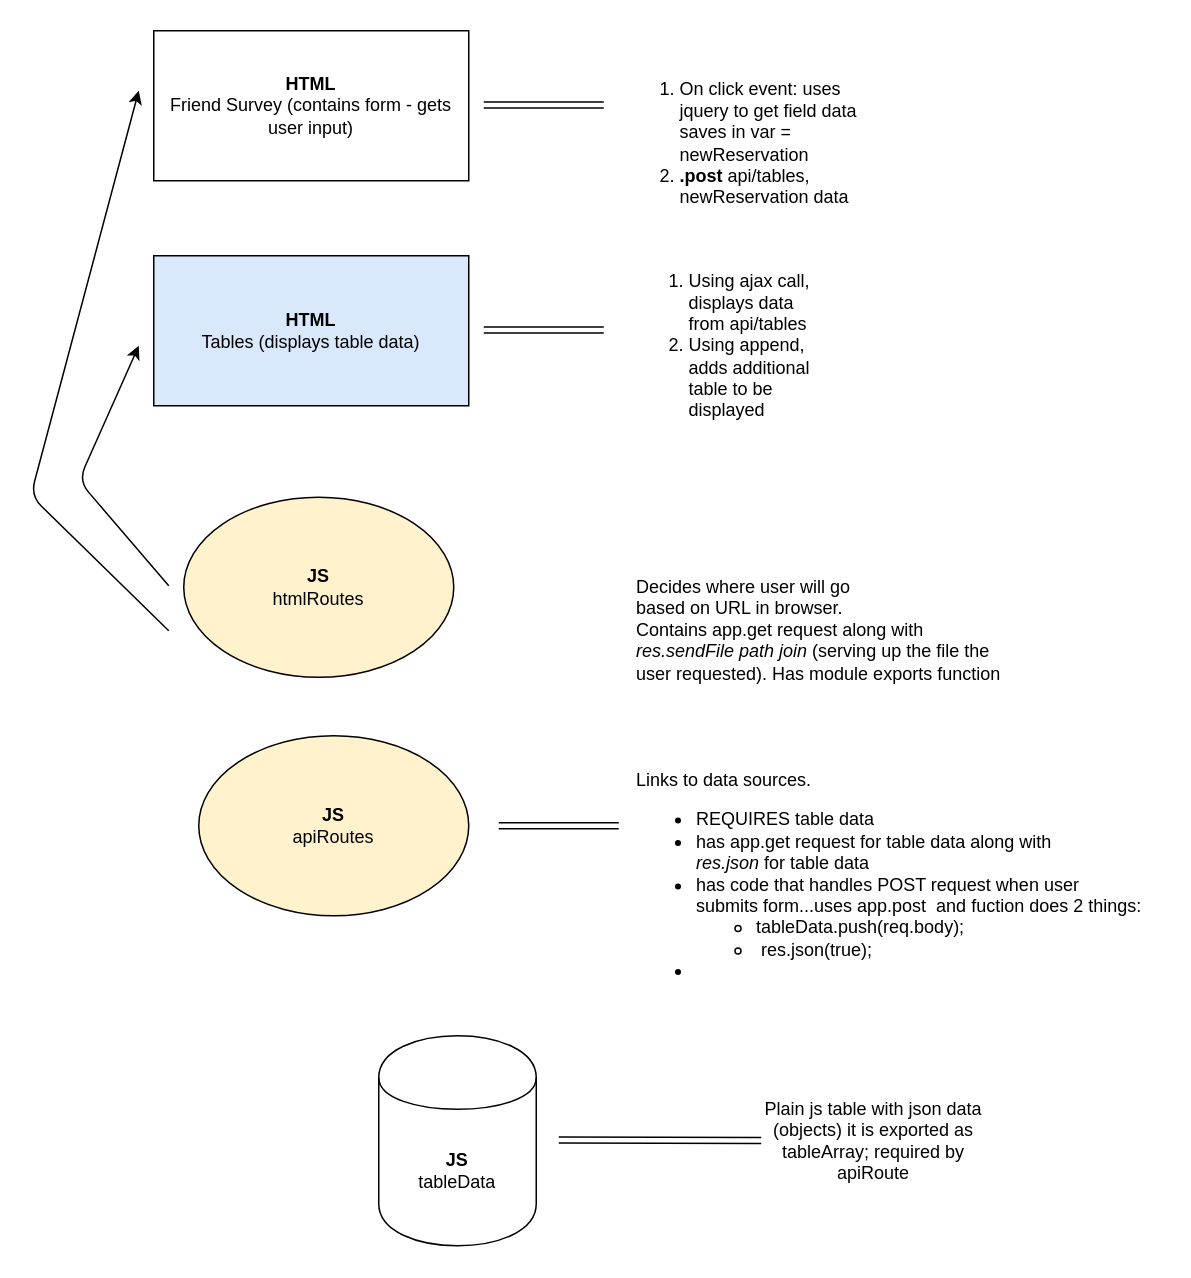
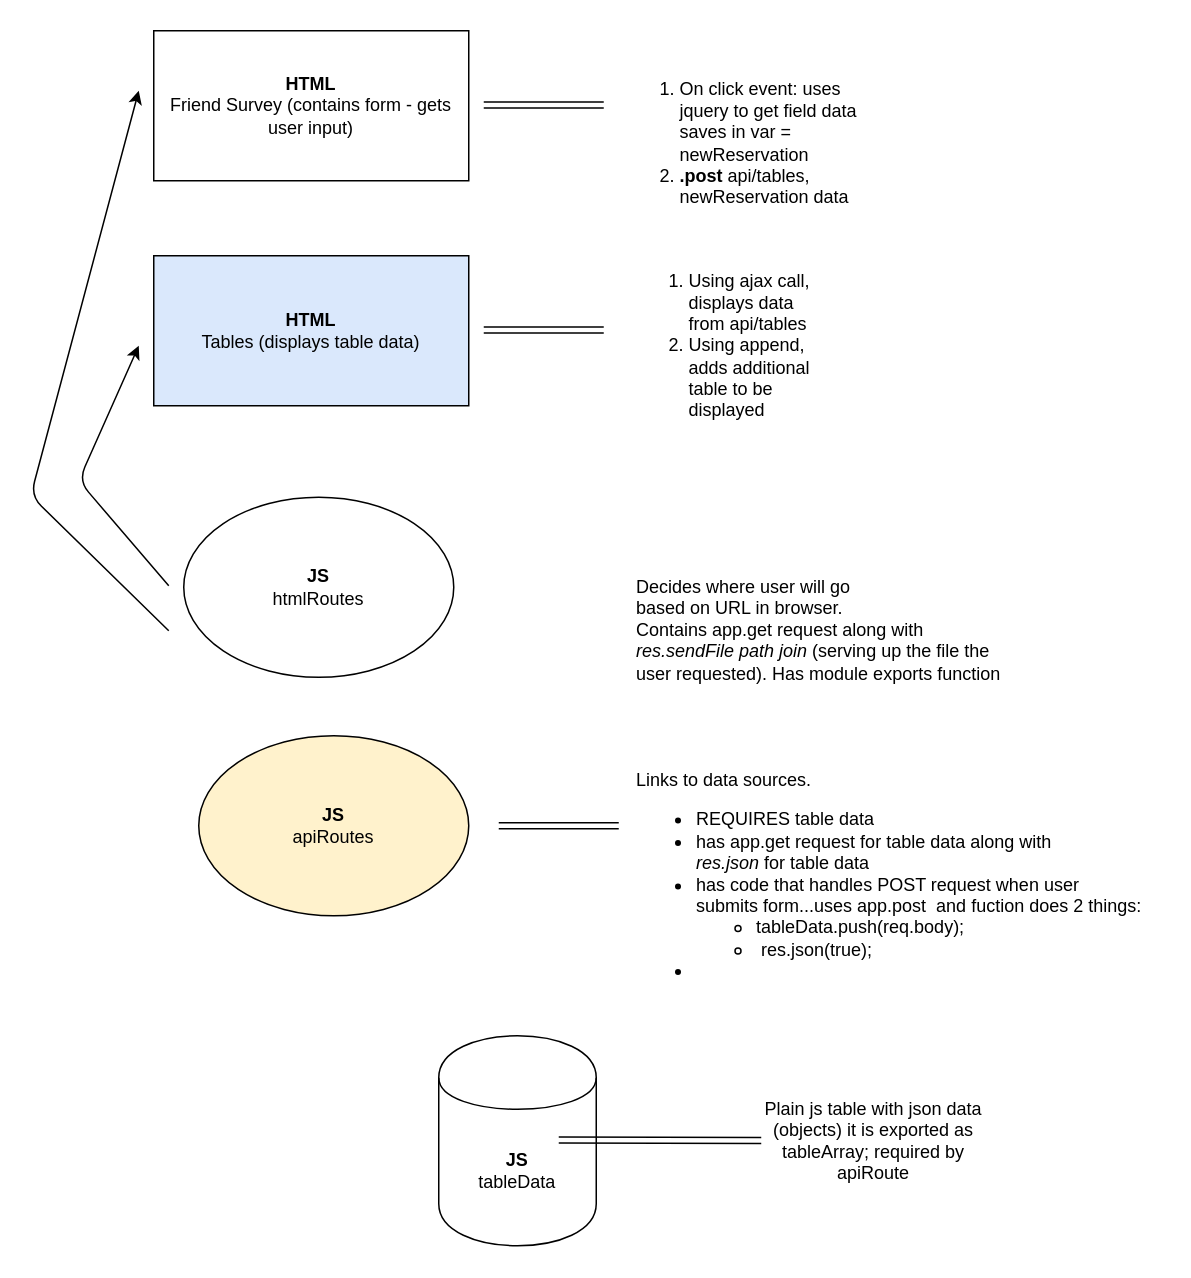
(319, 587) -> (319, 587)
(458, 1141) -> (518, 1141)
